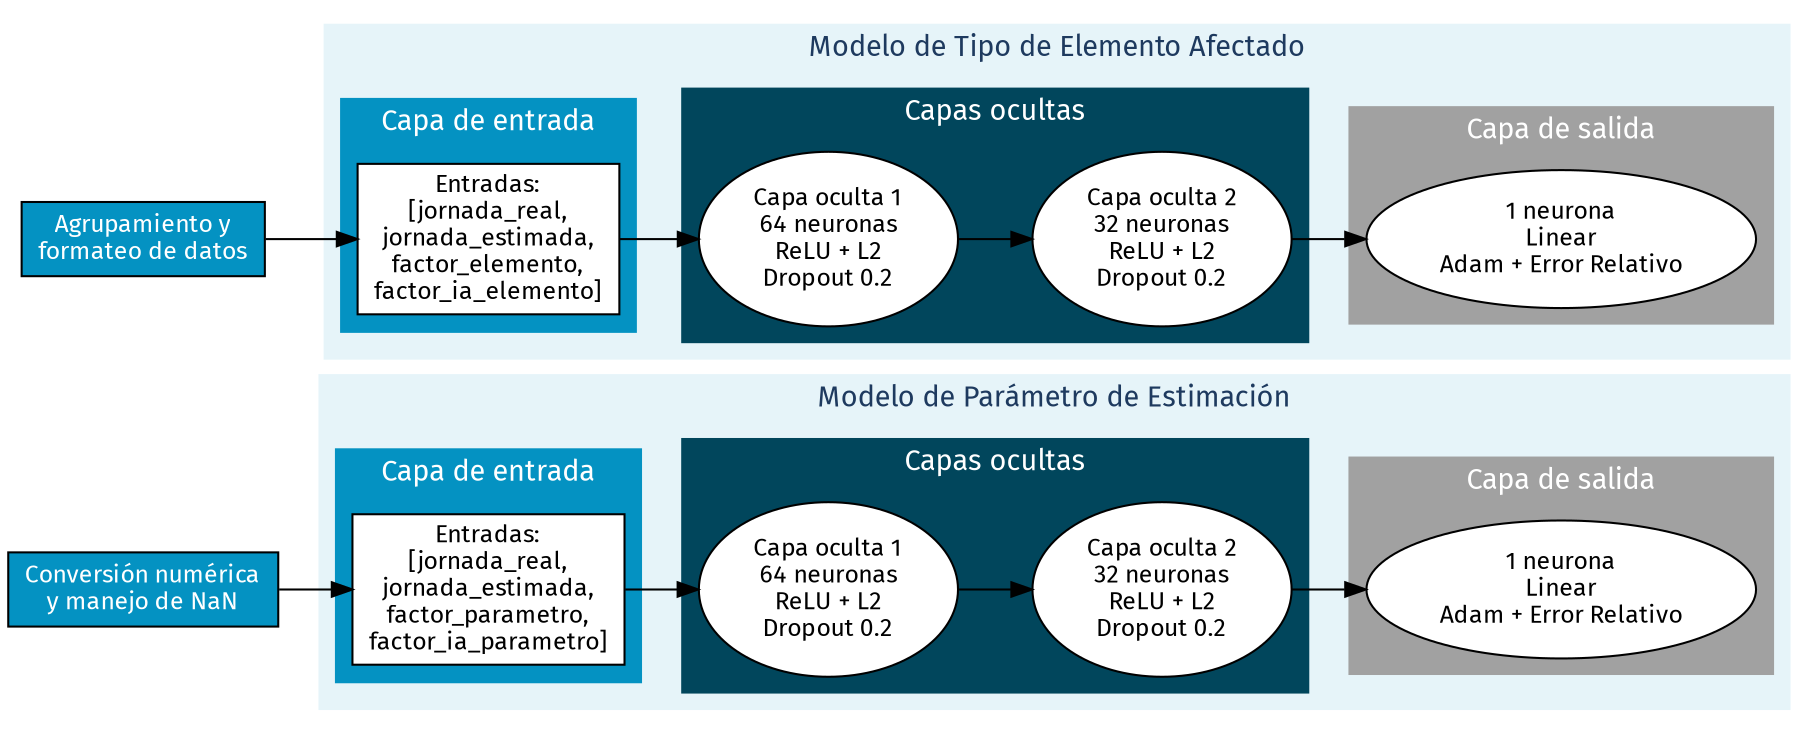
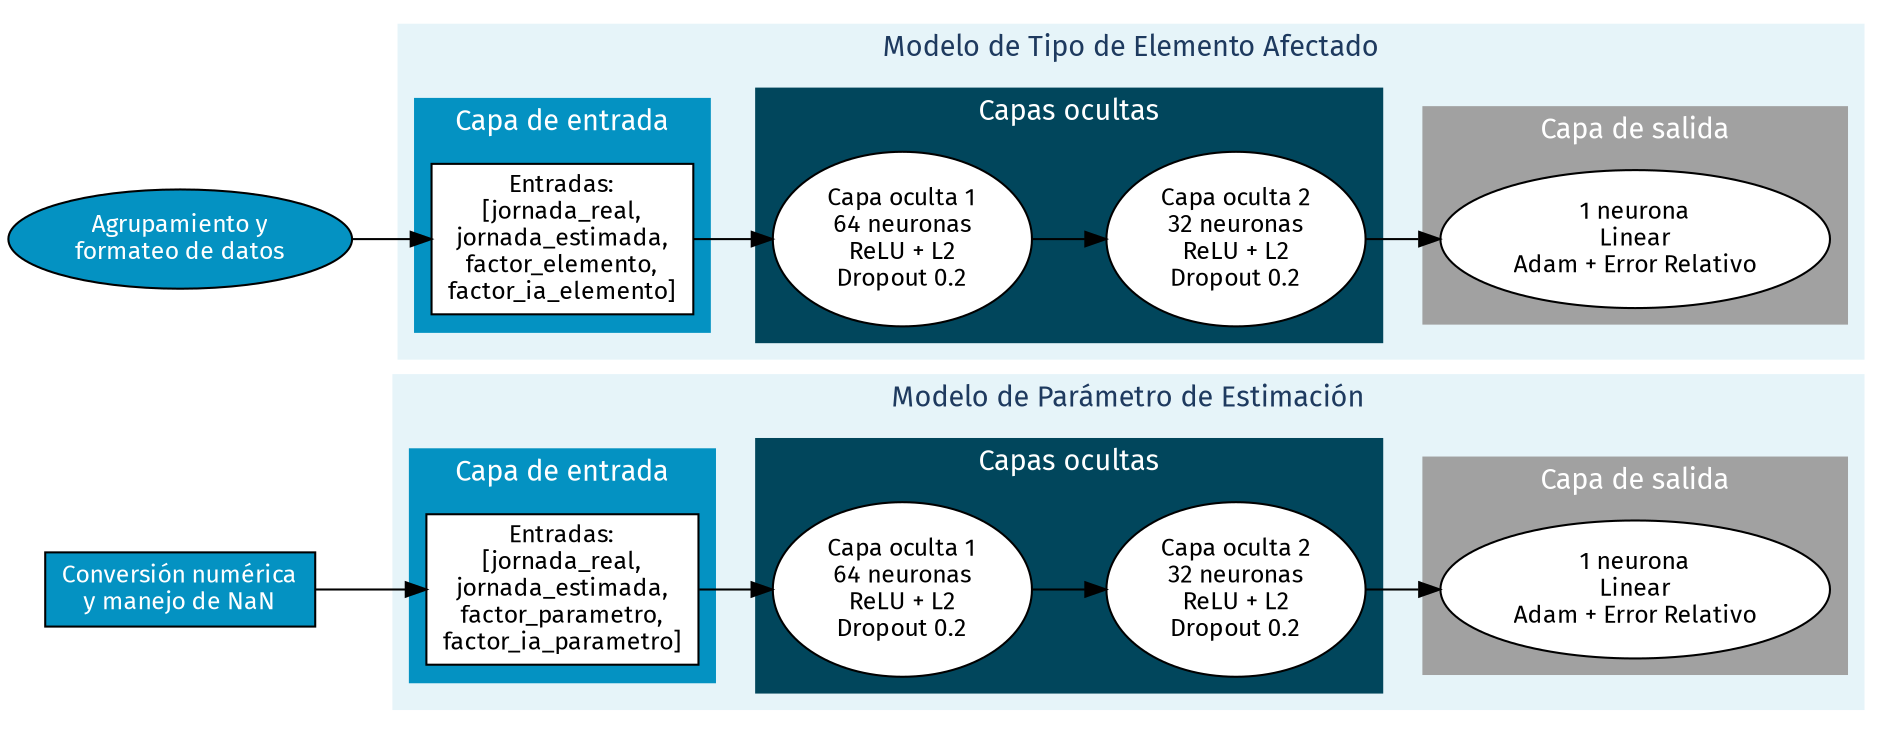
(143, 239) -> (180, 239)
